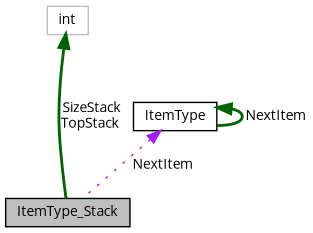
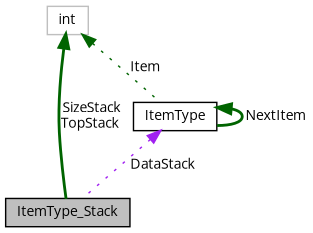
none -> (127, 73)
(162, 165) -> (162, 165)
